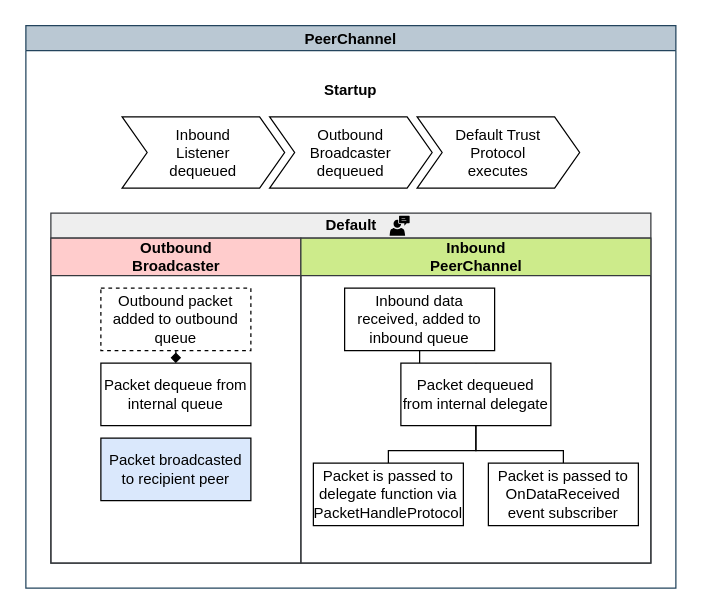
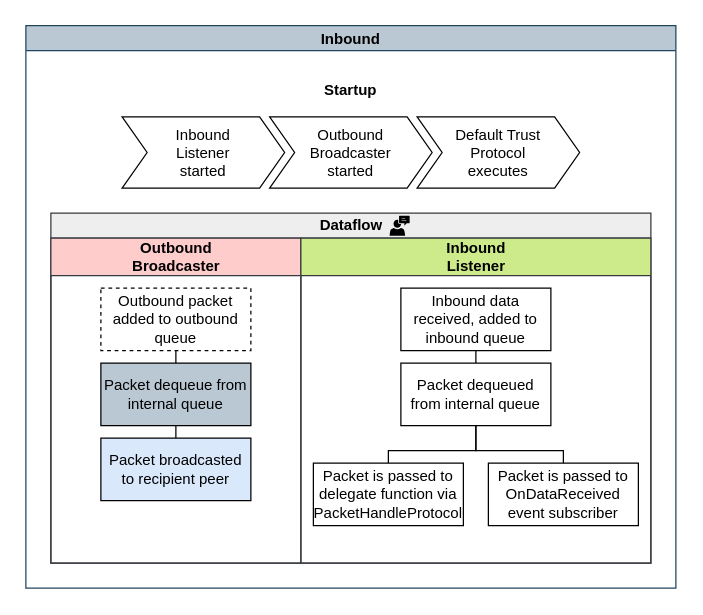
(350, 39) -> (350, 39)
(203, 153) -> (203, 153)
(351, 153) -> (351, 153)
(351, 226) -> (351, 226)
(476, 257) -> (476, 257)
(419, 319) -> (476, 319)
(176, 352) -> (176, 357)
(176, 394) -> (176, 394)
(476, 394) -> (476, 394)
none -> (176, 432)
